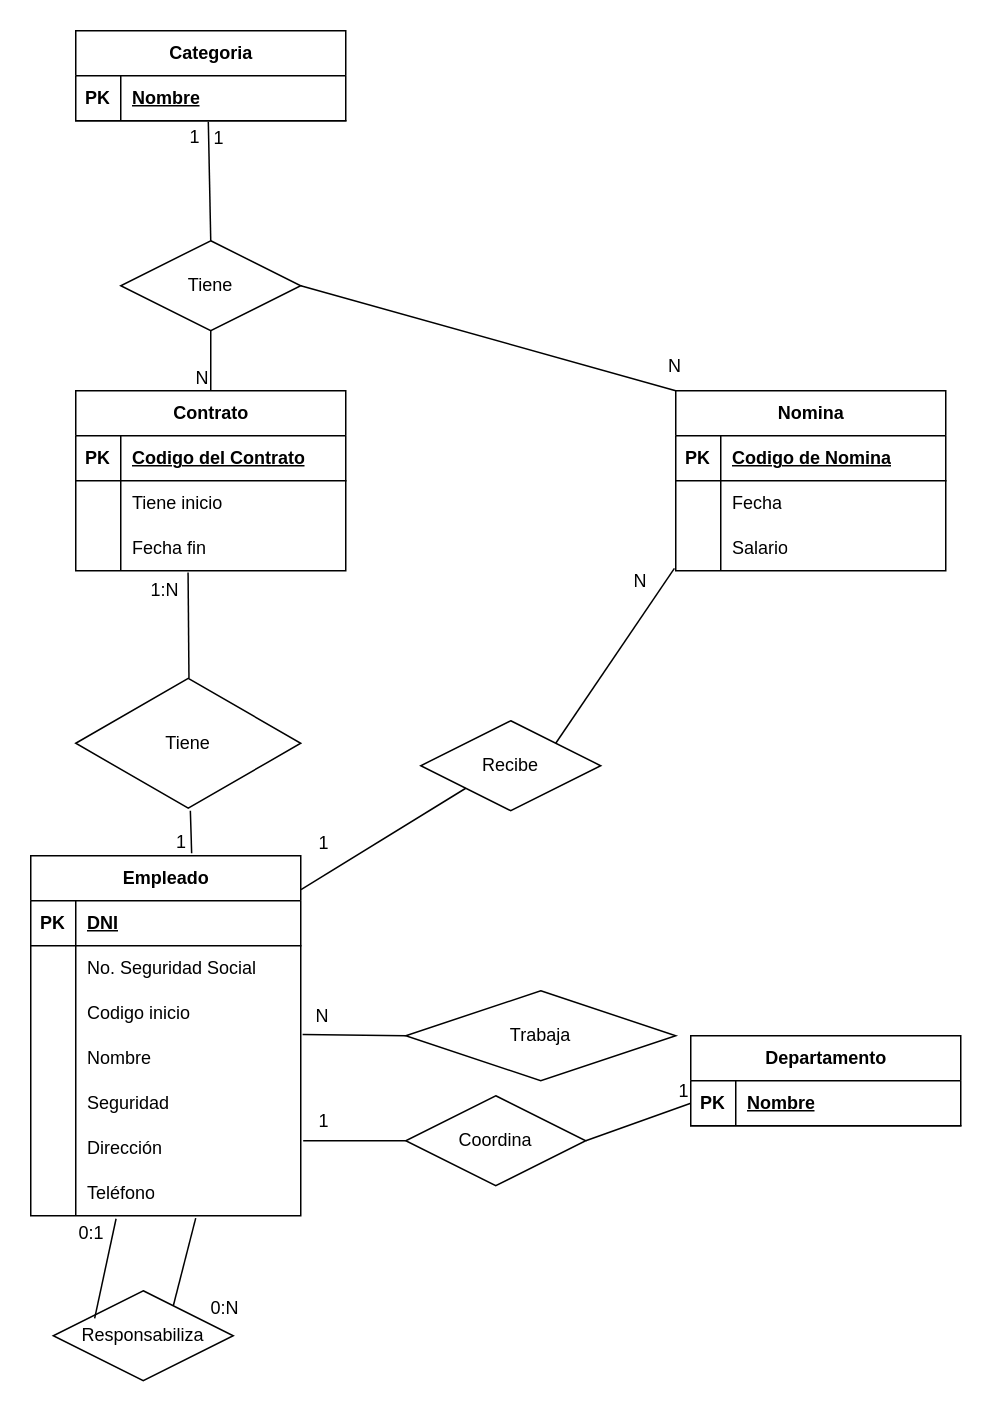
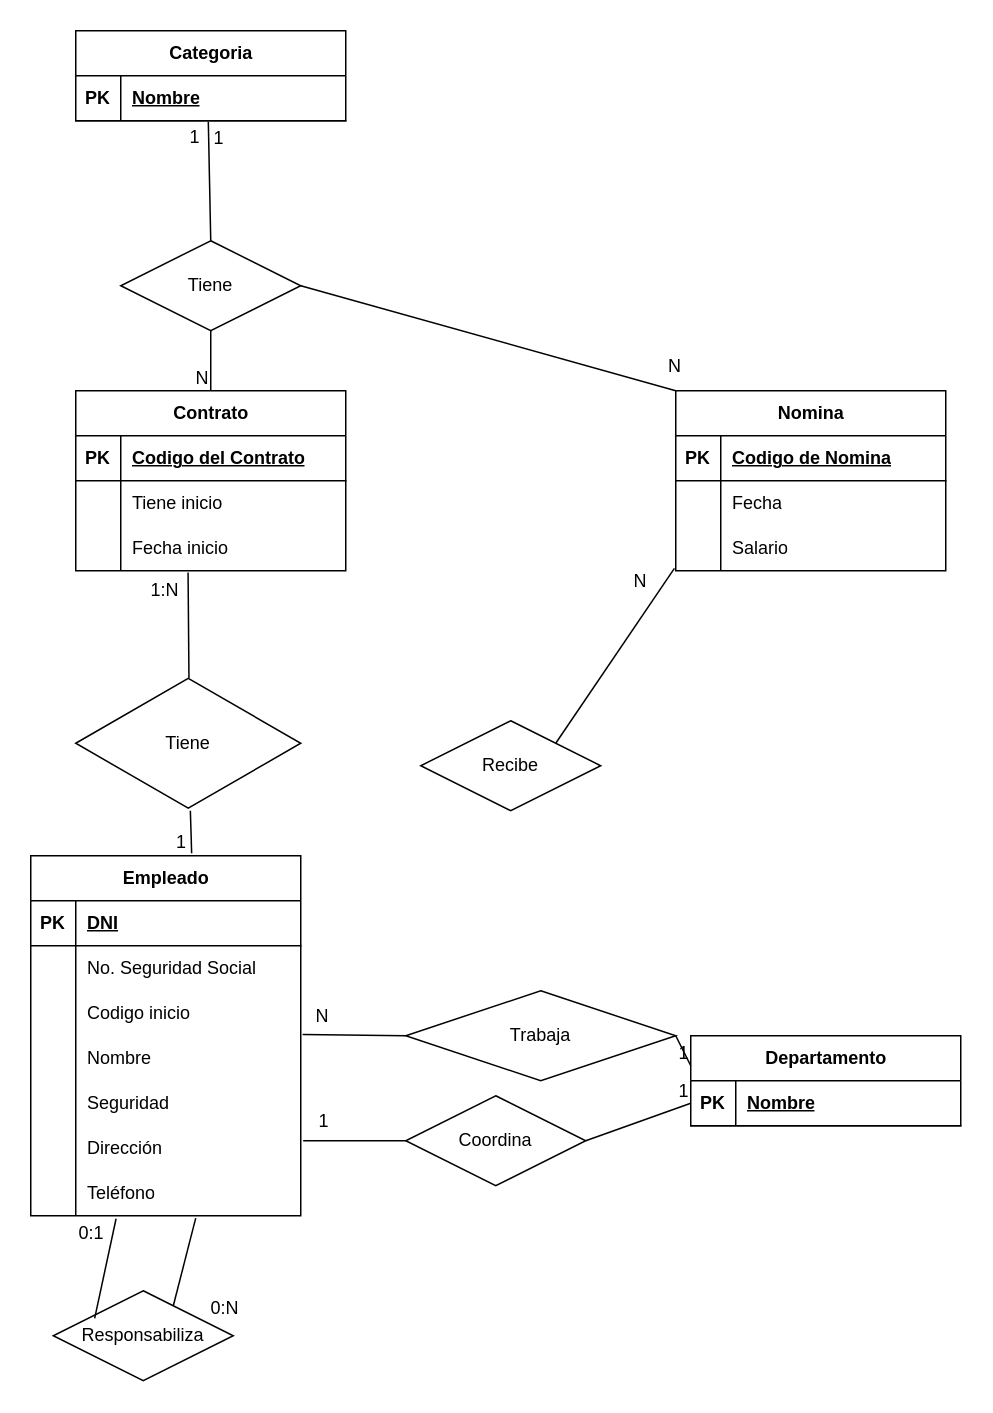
(173, 548) -> (184, 548)
(384, 839) -> none
none -> (683, 1050)
